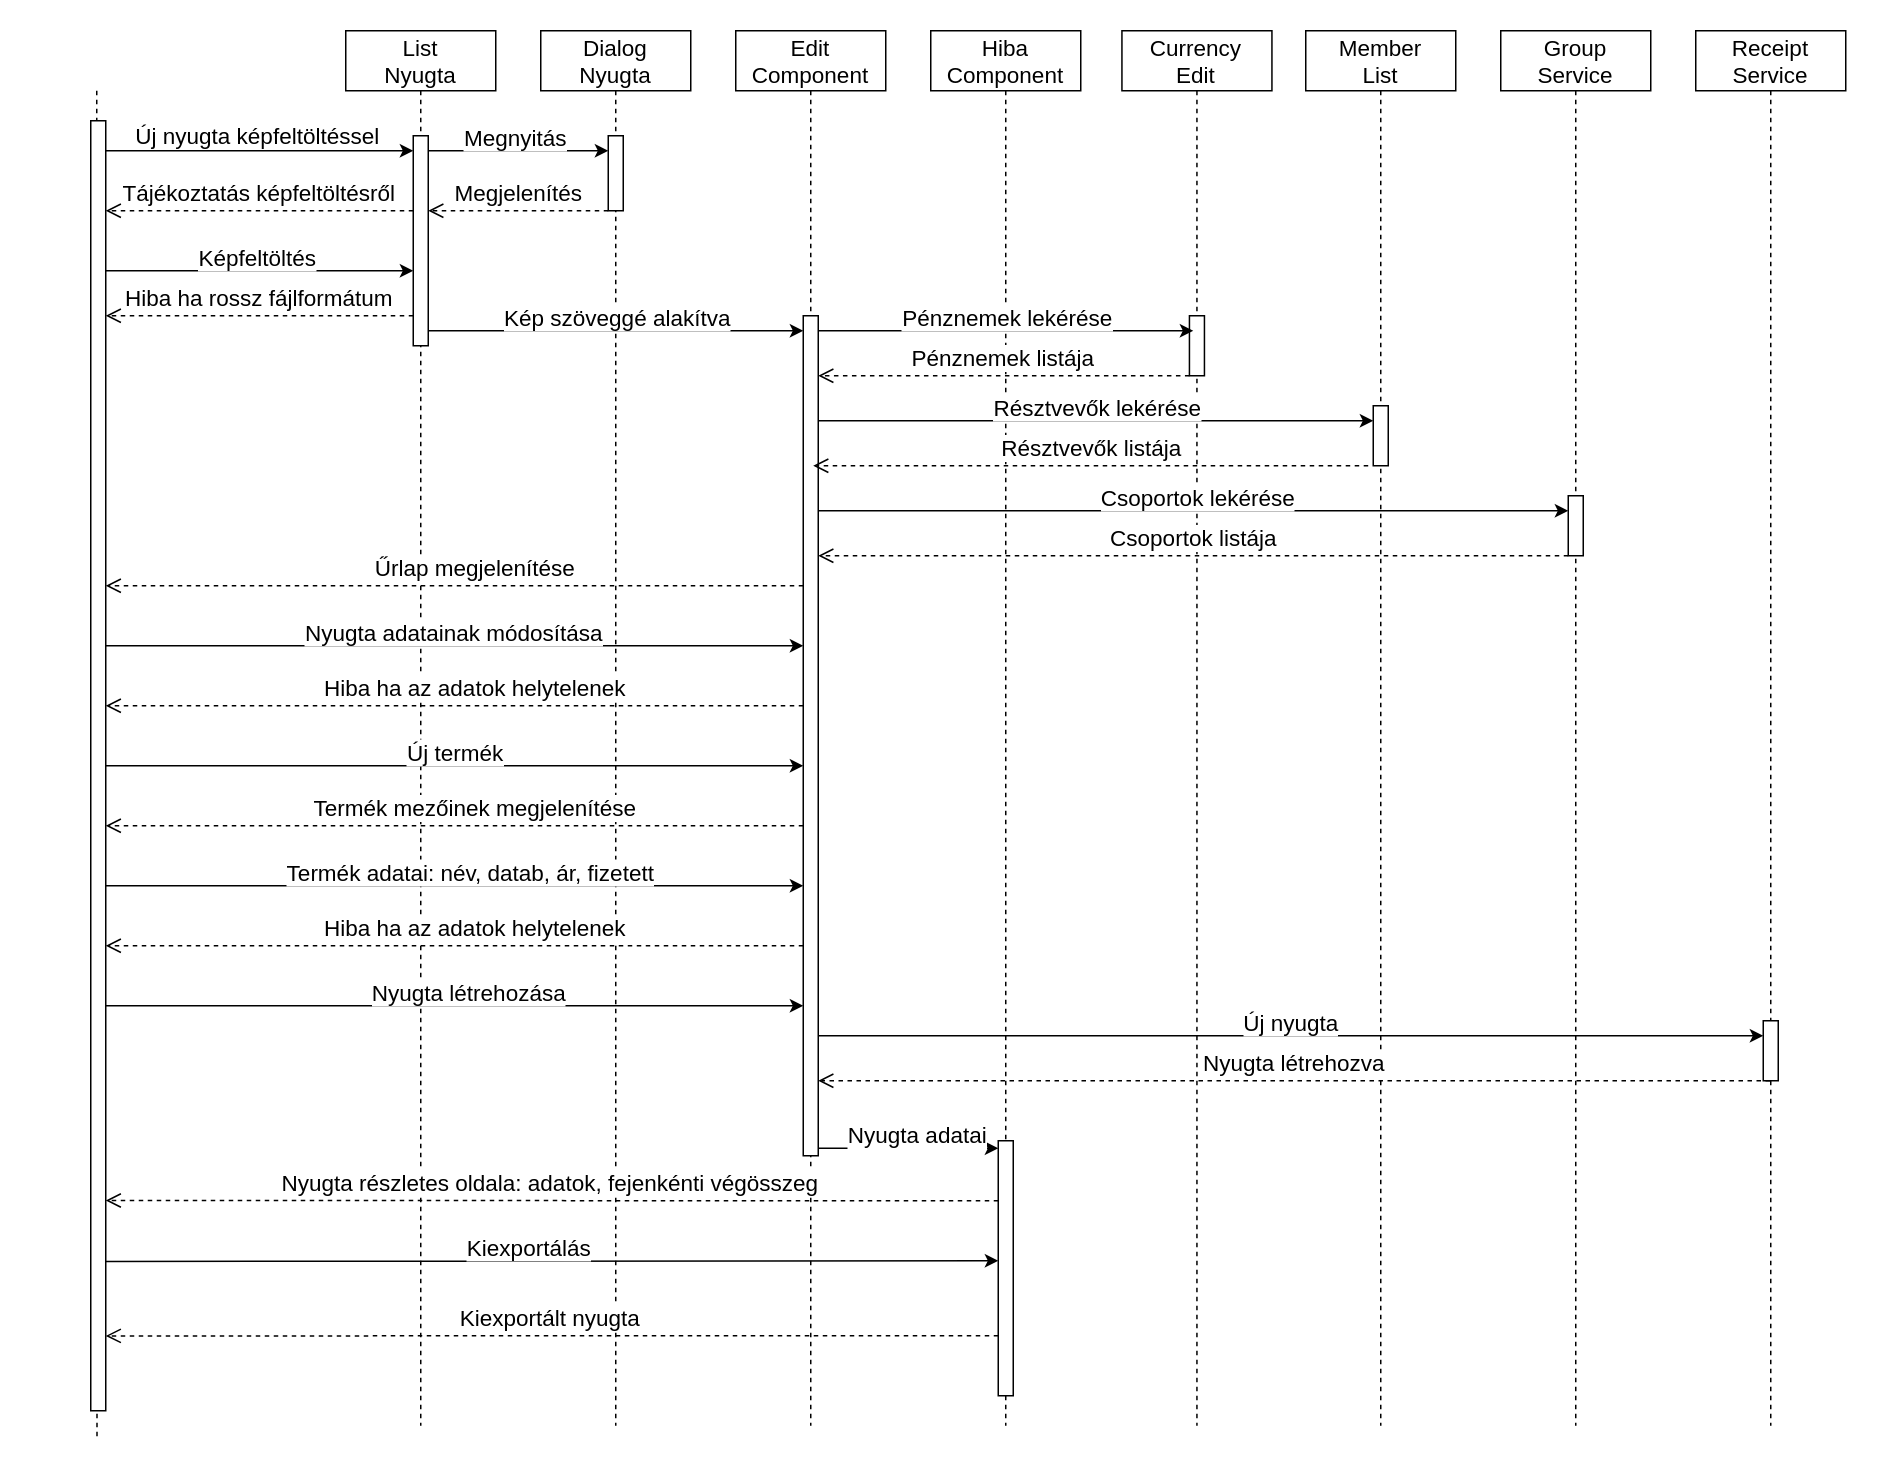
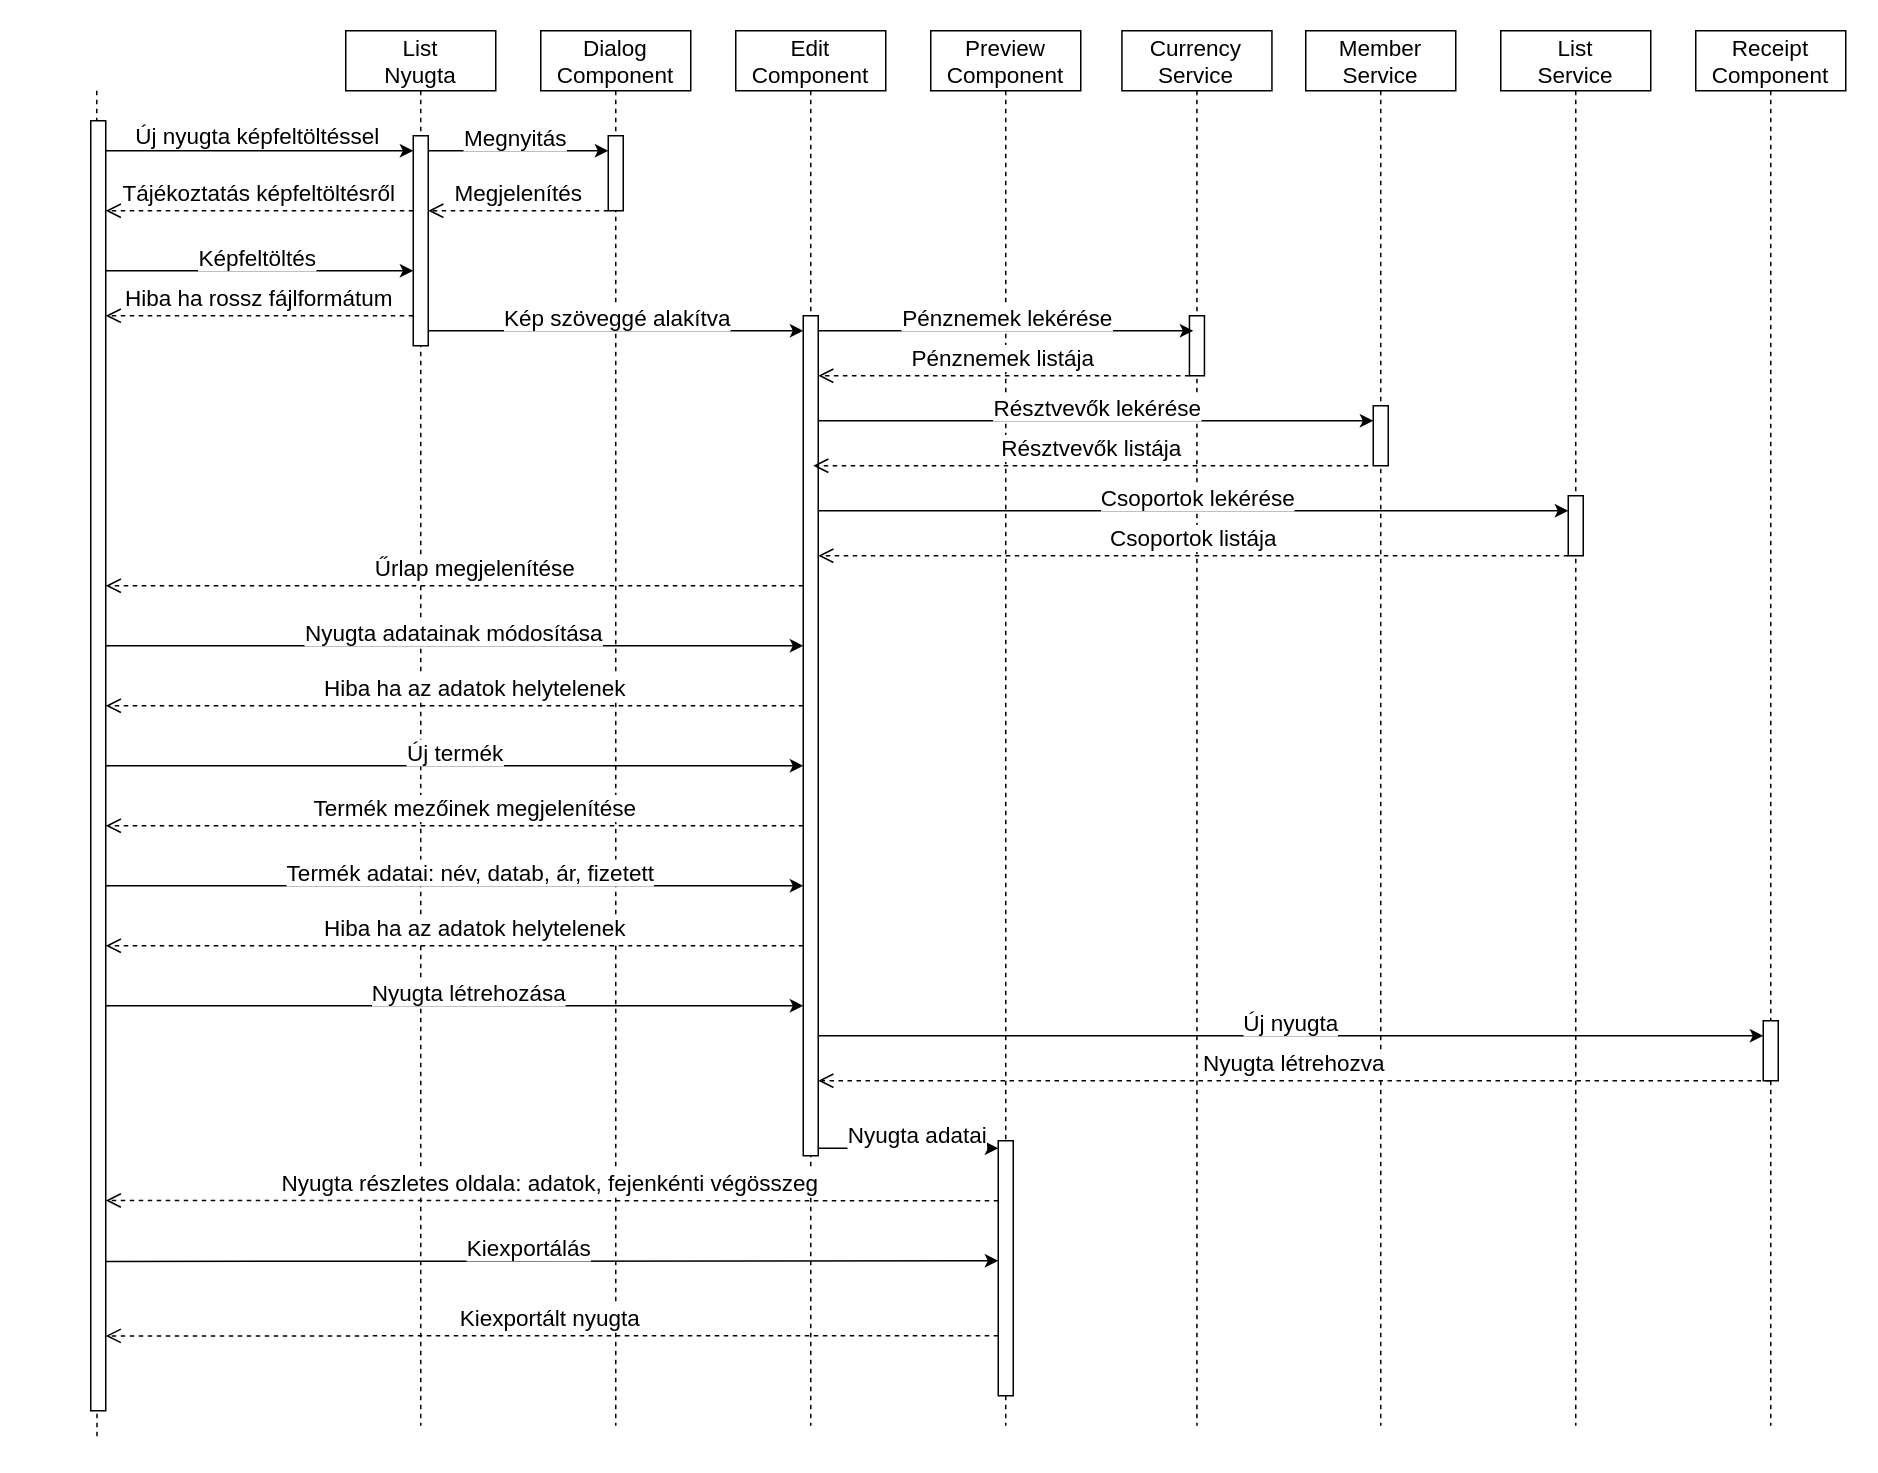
(616, 61) -> (616, 61)
(1006, 61) -> (1006, 61)
(1196, 61) -> (1196, 61)
(1381, 61) -> (1381, 61)
(1576, 61) -> (1576, 61)
(1771, 61) -> (1771, 61)
